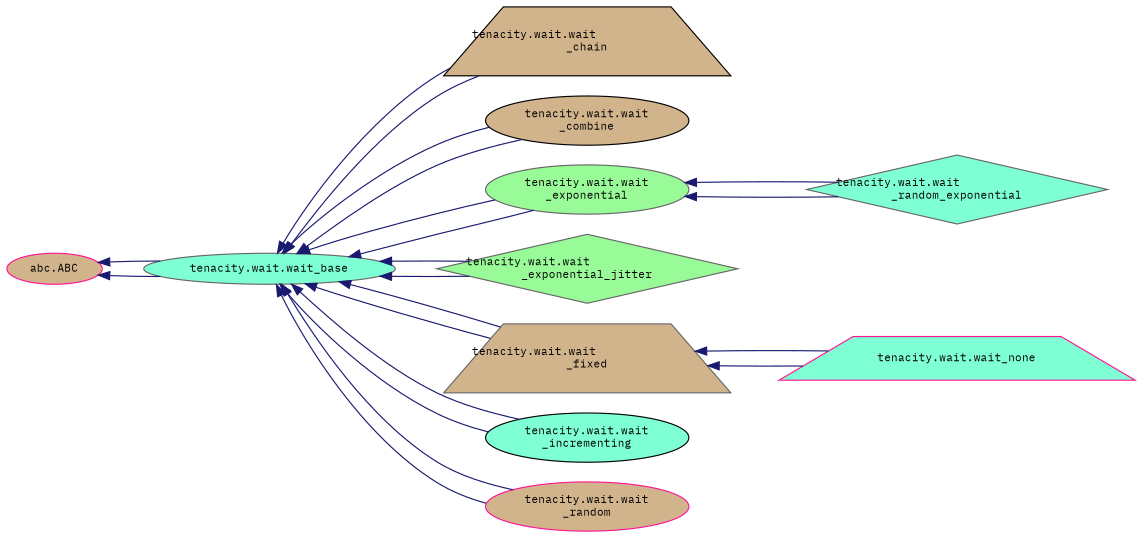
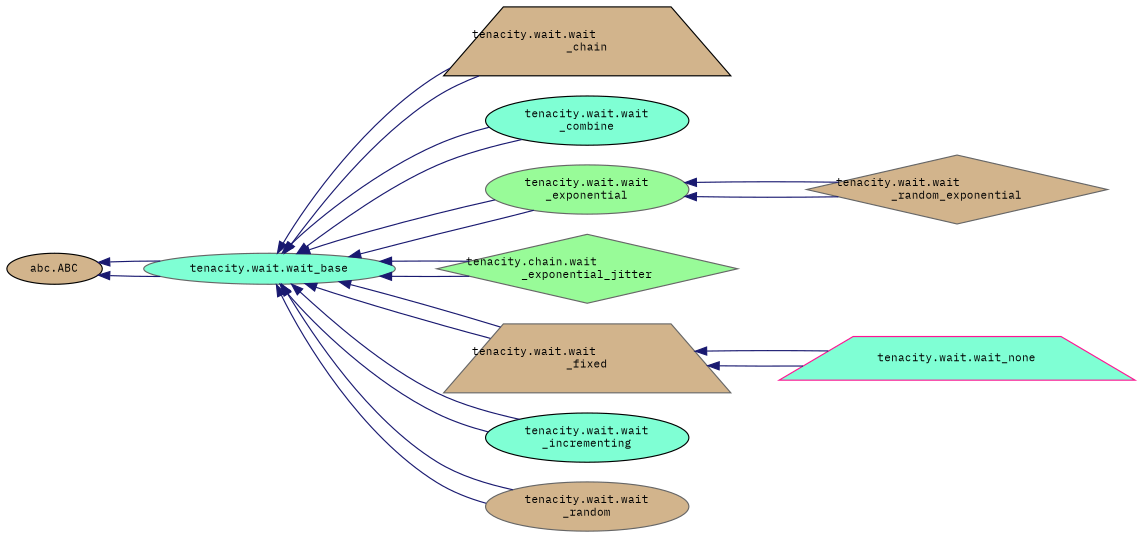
(587, 121) -> (587, 121)
(957, 190) -> (957, 190)
(55, 269) -> (55, 269)
(587, 269) -> (587, 269)
(587, 507) -> (587, 507)
